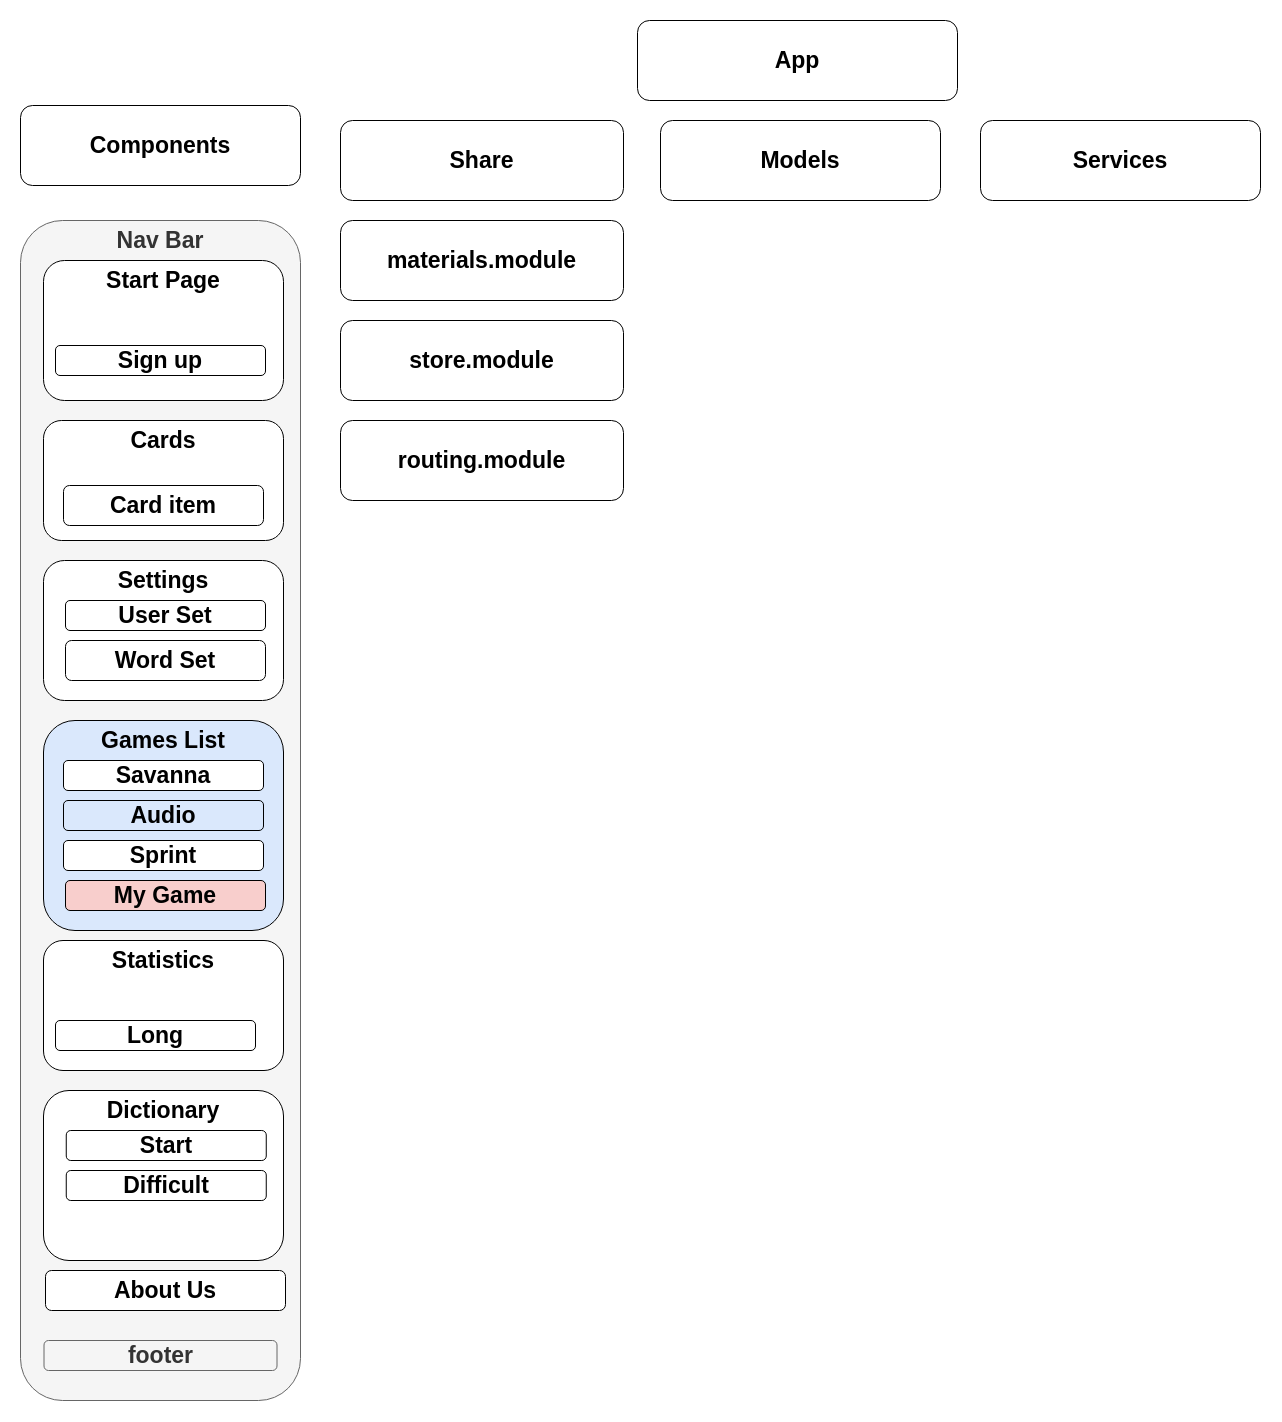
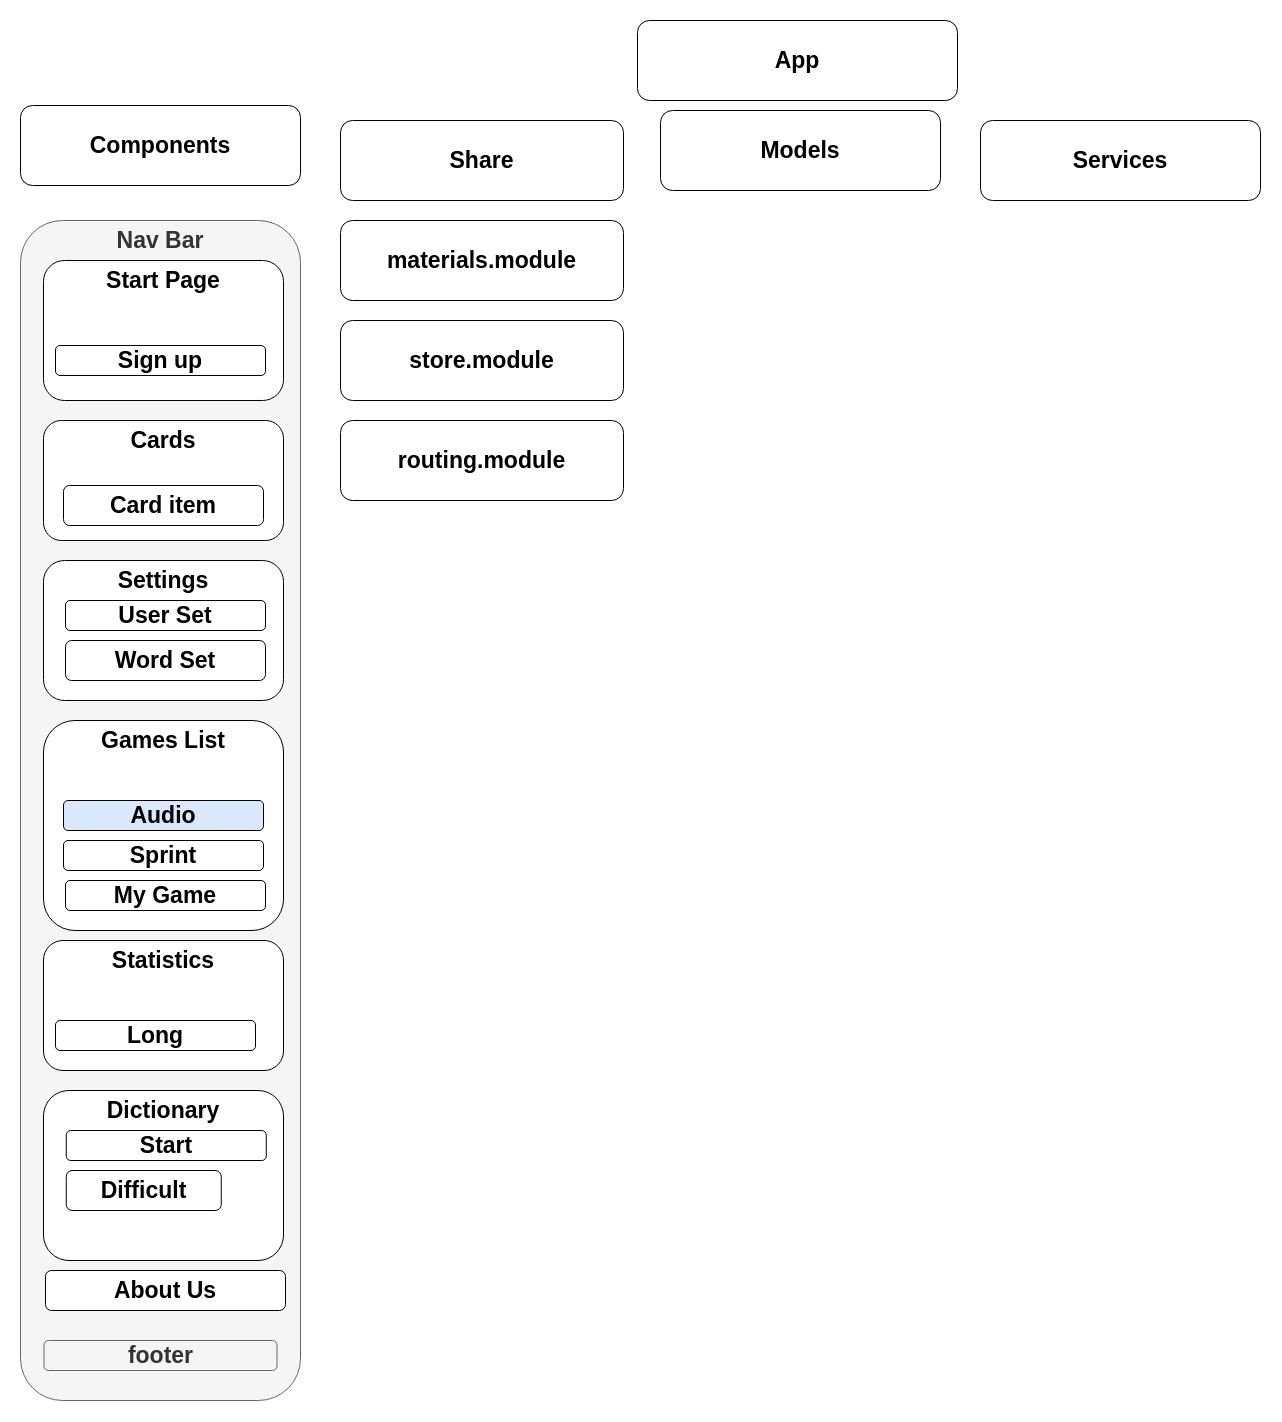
(801, 161) -> (801, 151)
(164, 735) -> (164, 735)
(164, 776) -> none
(166, 896) -> (166, 896)
(166, 1186) -> (144, 1191)
